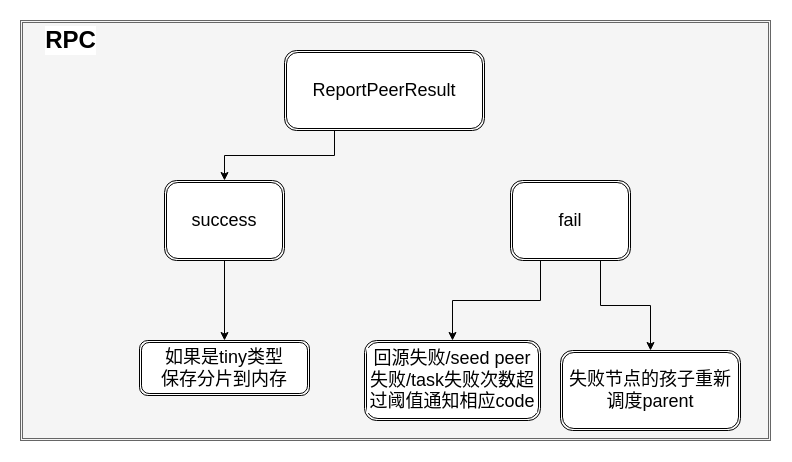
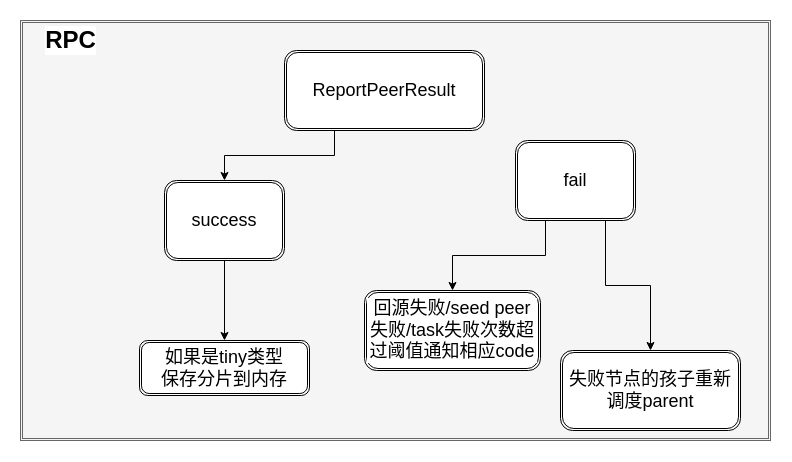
(571, 221) -> (576, 181)
(453, 381) -> (453, 331)
